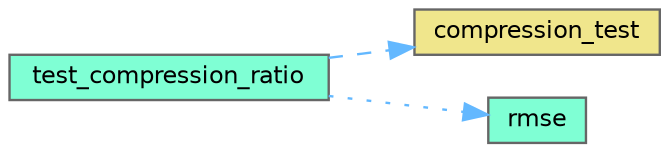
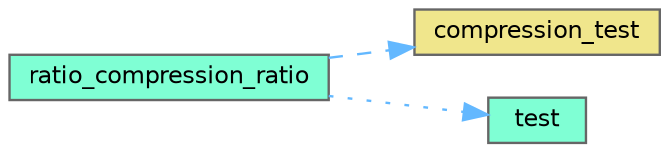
(169, 77) -> (169, 77)
(537, 120) -> (537, 120)
